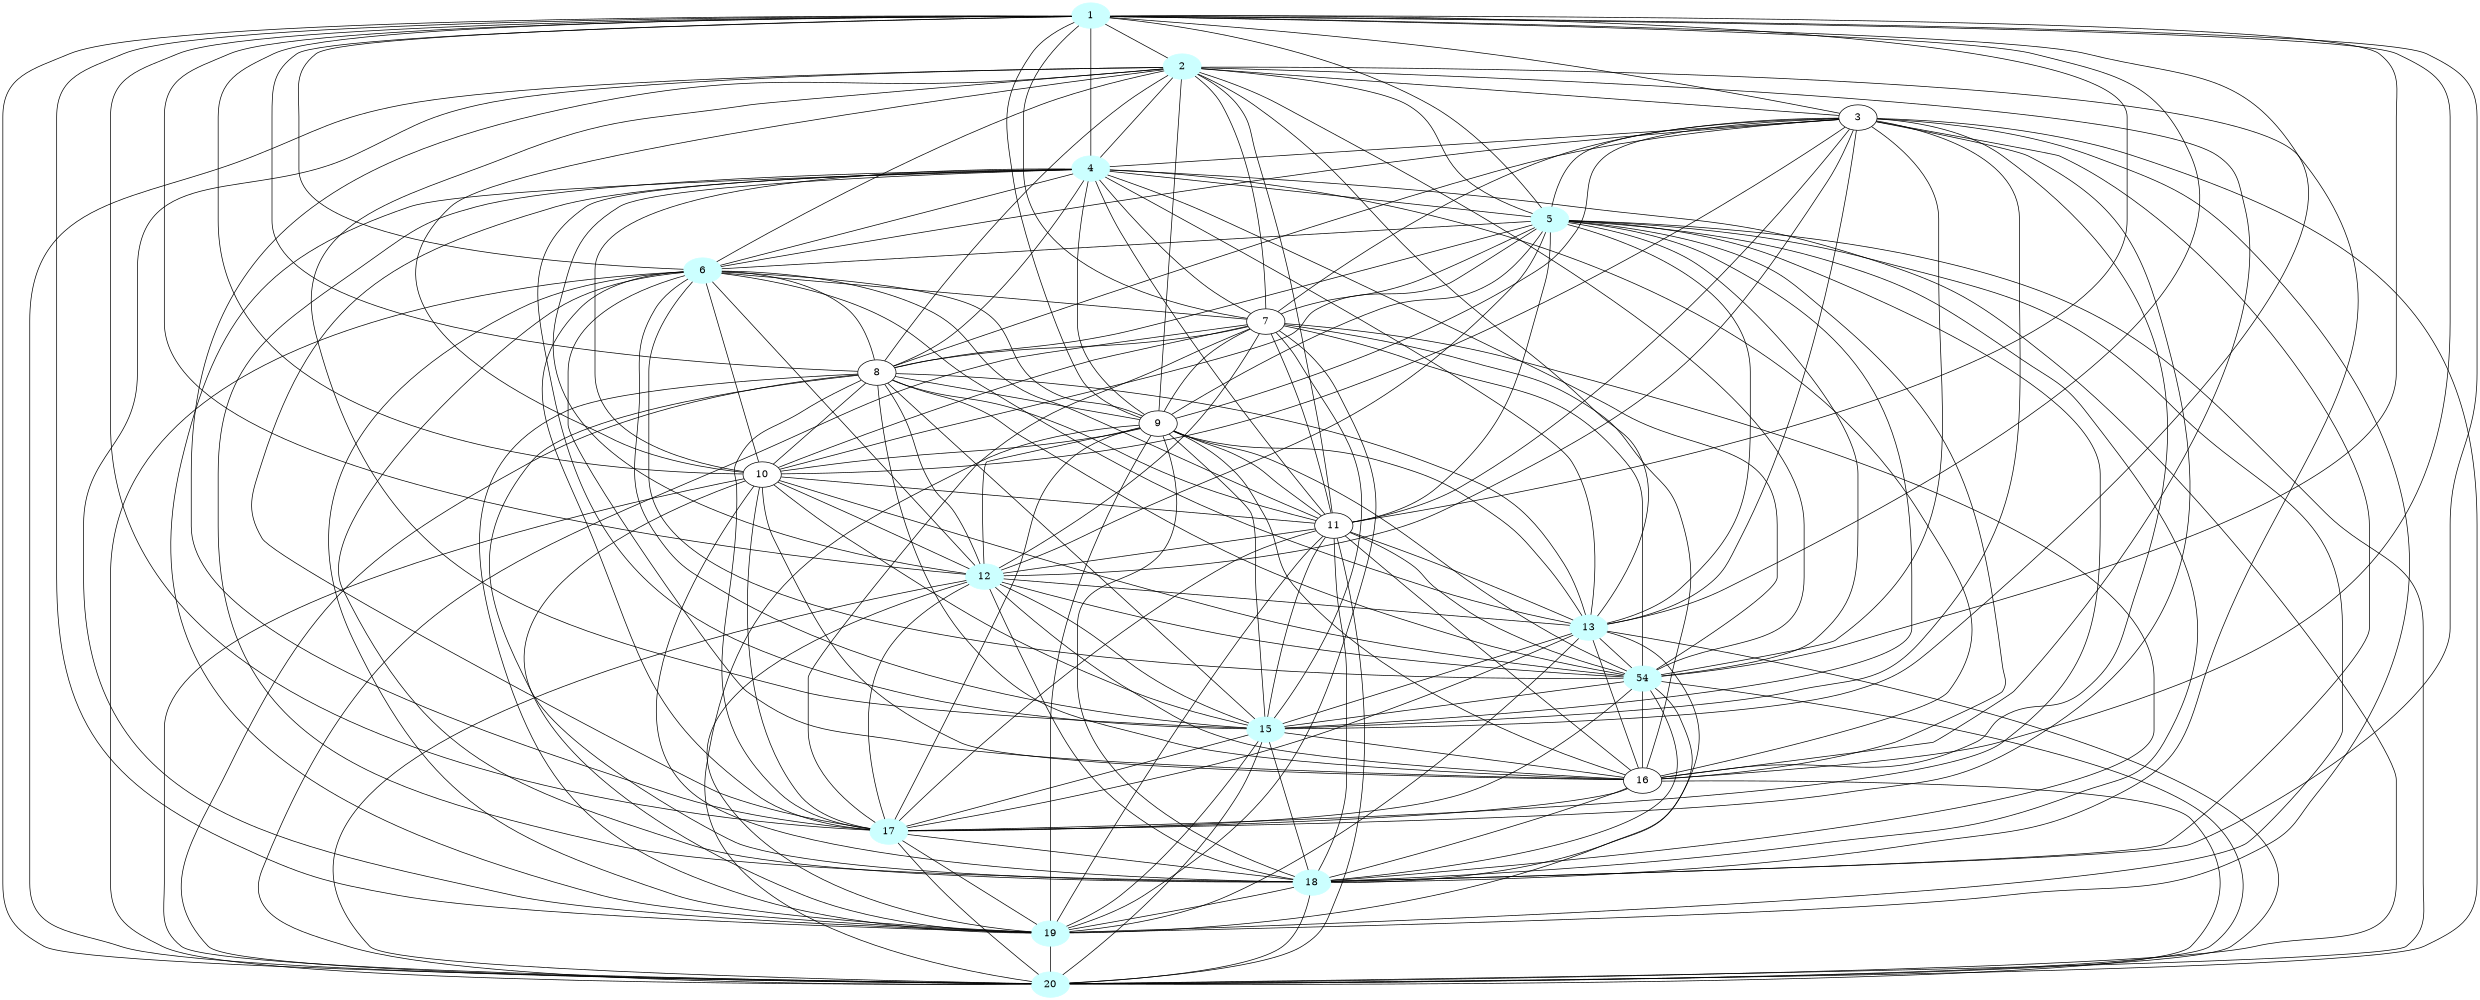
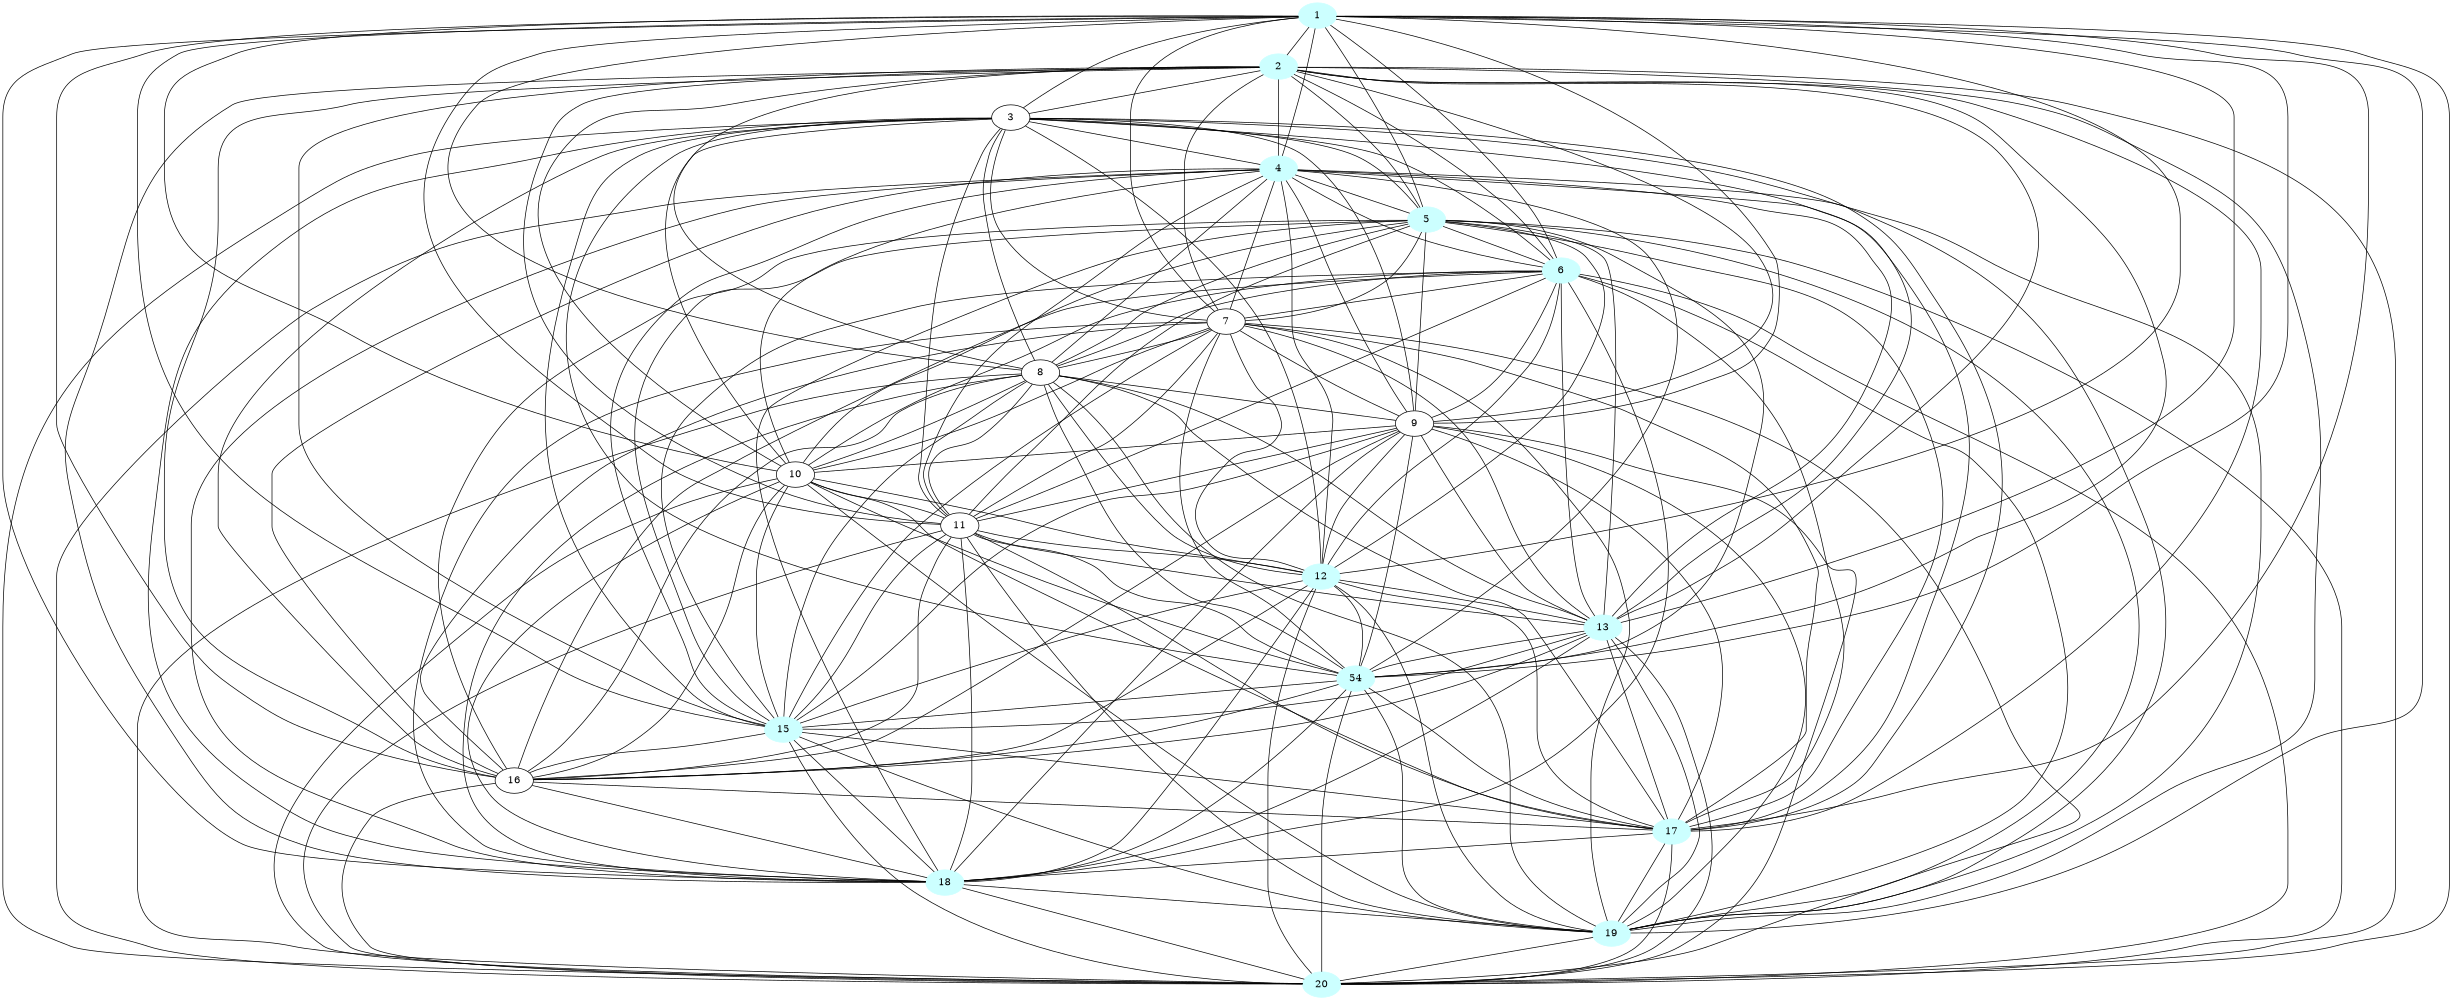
none -> (1439, 410)
(1005, 643) -> none
